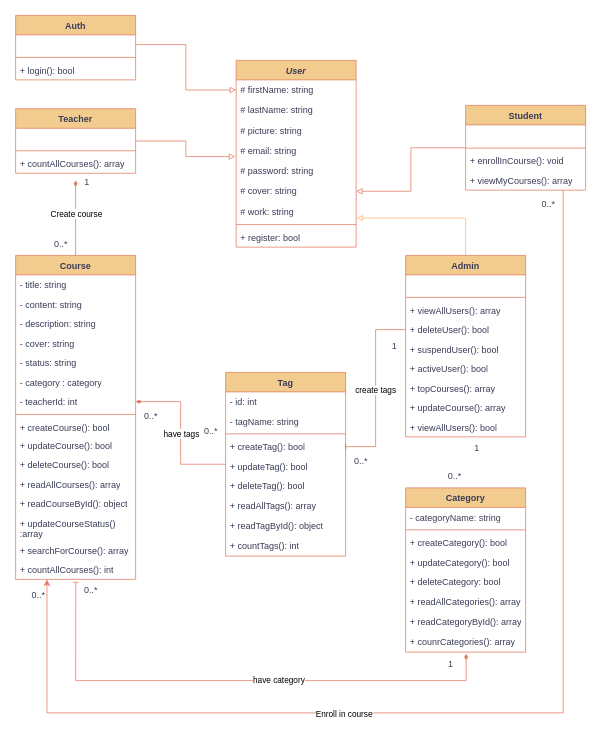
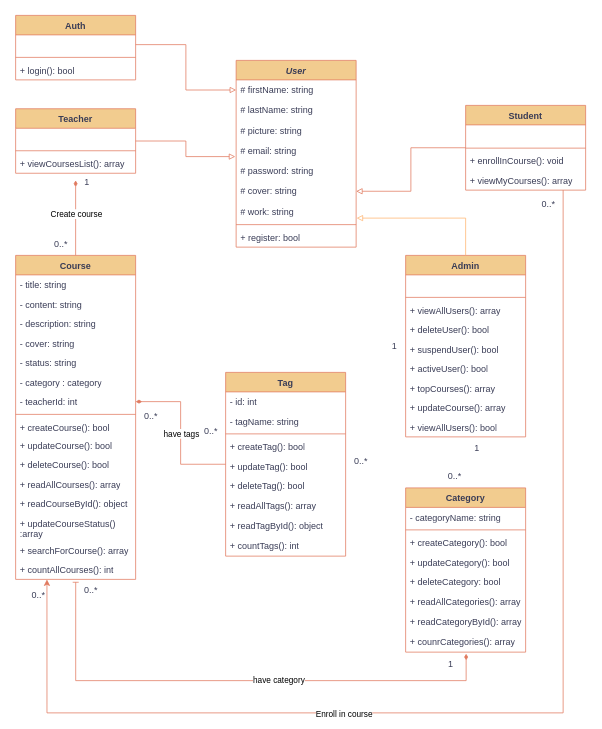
(76, 170) -> (76, 170)
(375, 390) -> none
